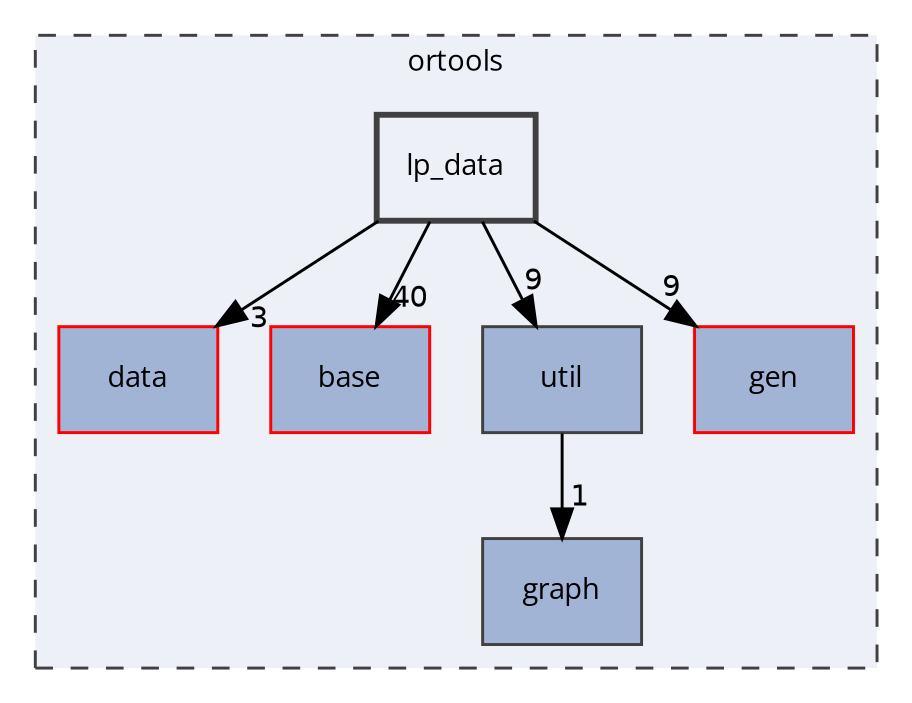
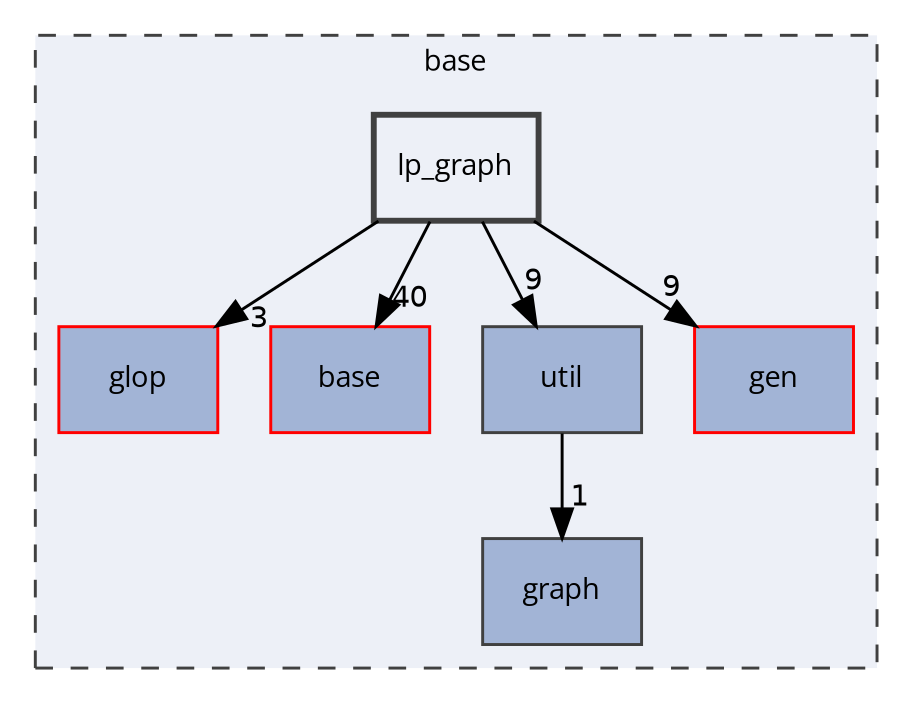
(456, 63) -> (456, 63)
(456, 168) -> (456, 168)
(138, 380) -> (138, 380)
